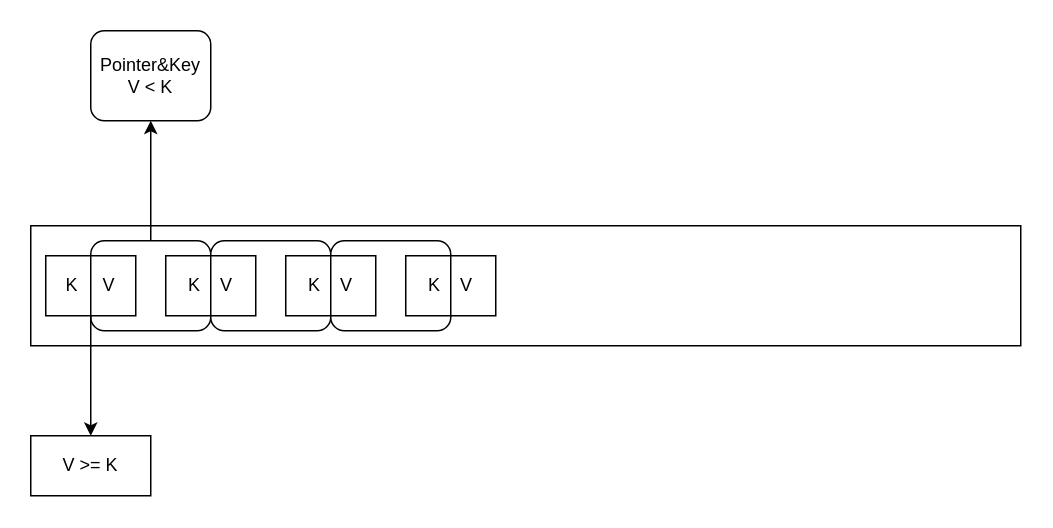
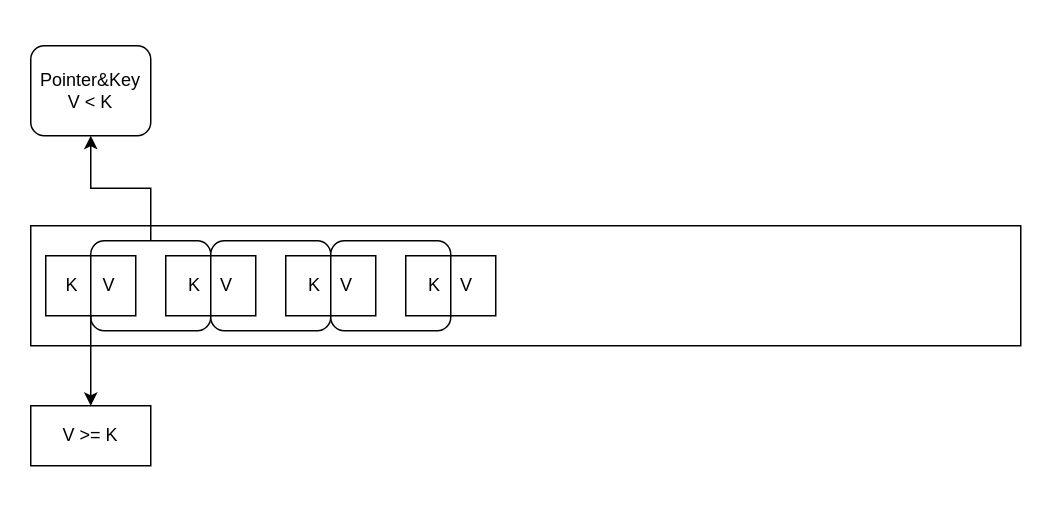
(151, 76) -> (91, 91)
(91, 466) -> (91, 436)
